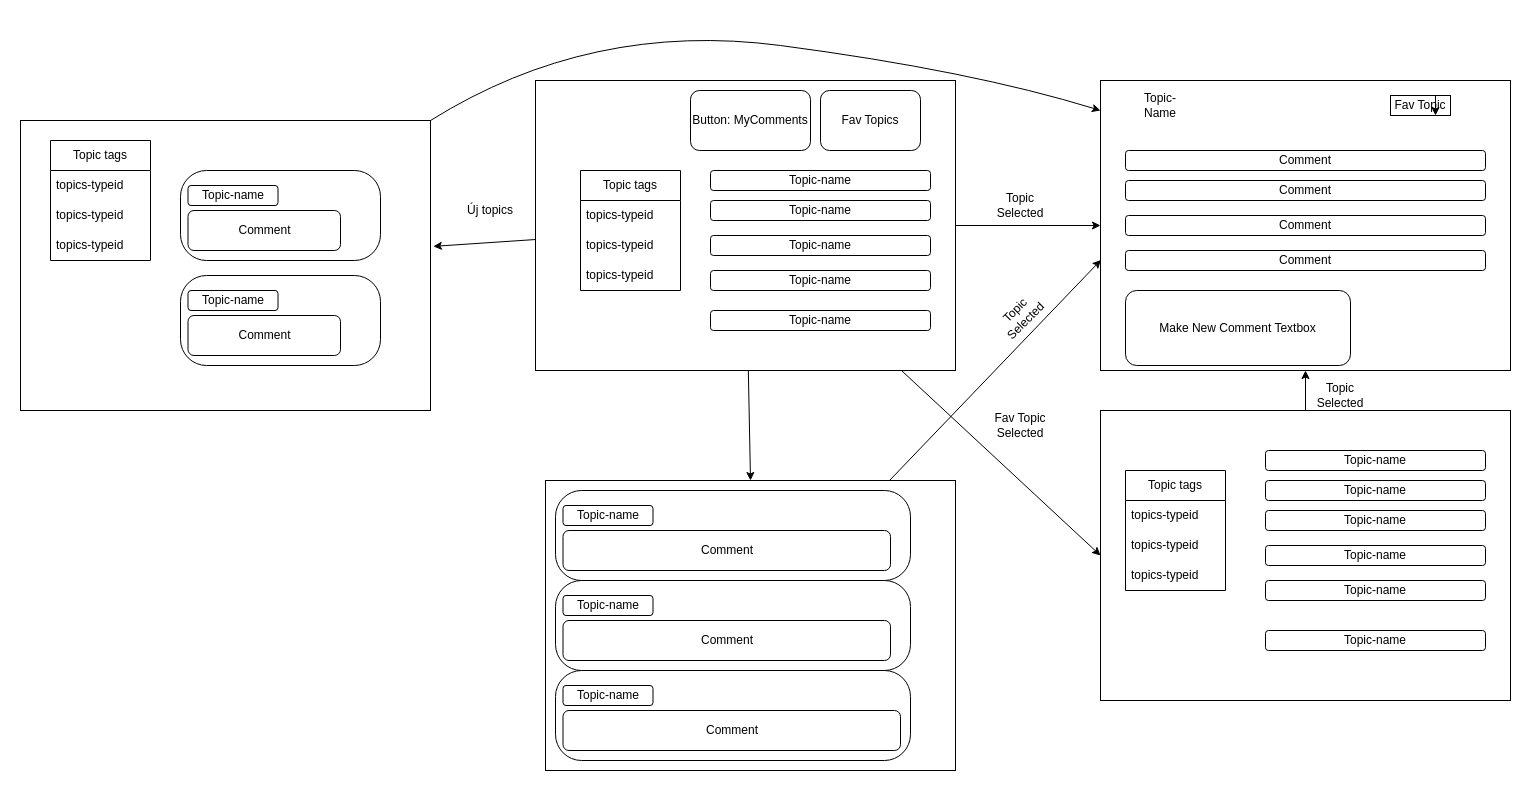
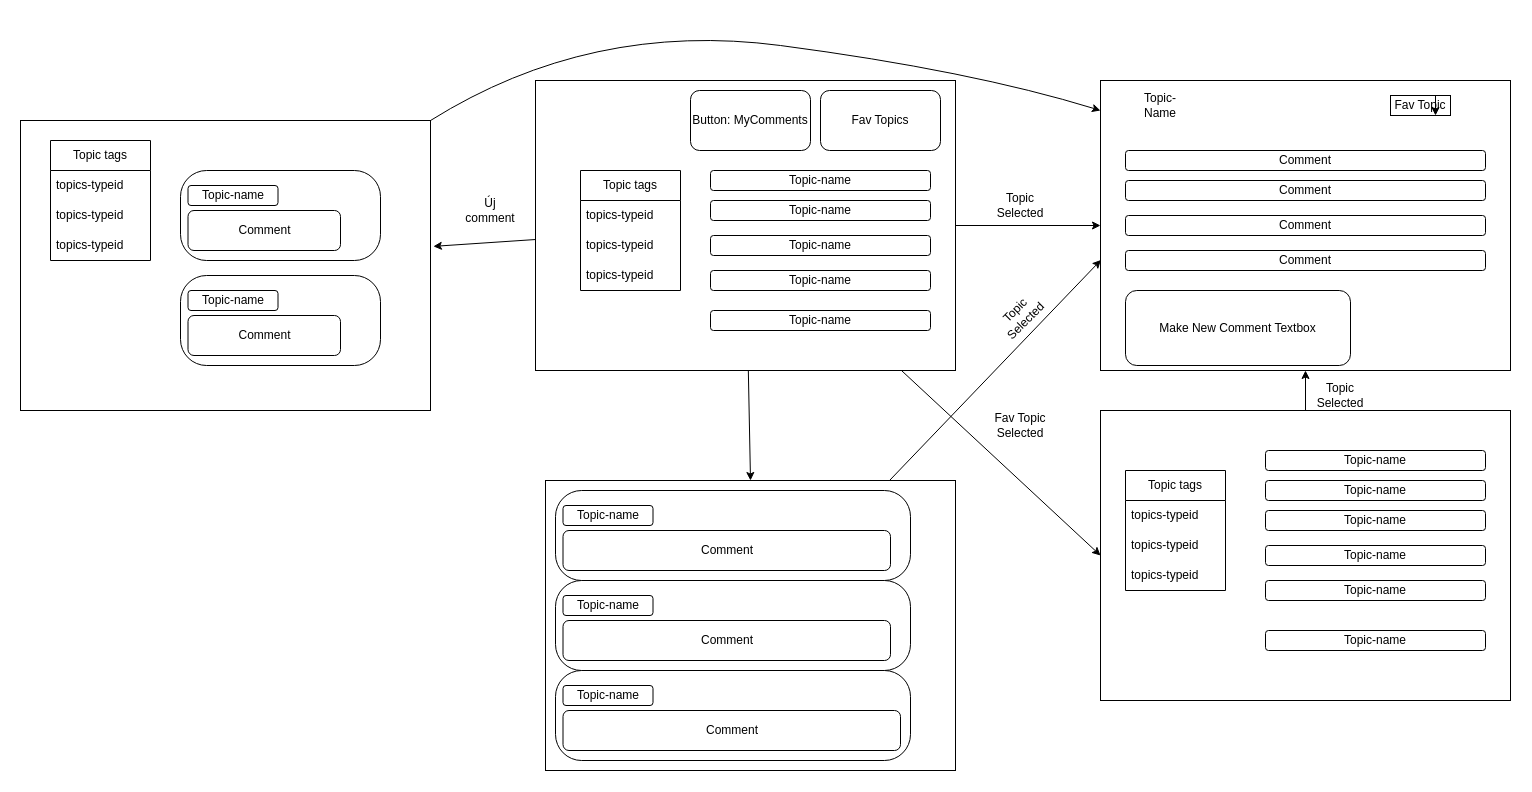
(871, 121) -> (881, 121)
(491, 211) -> (491, 211)
